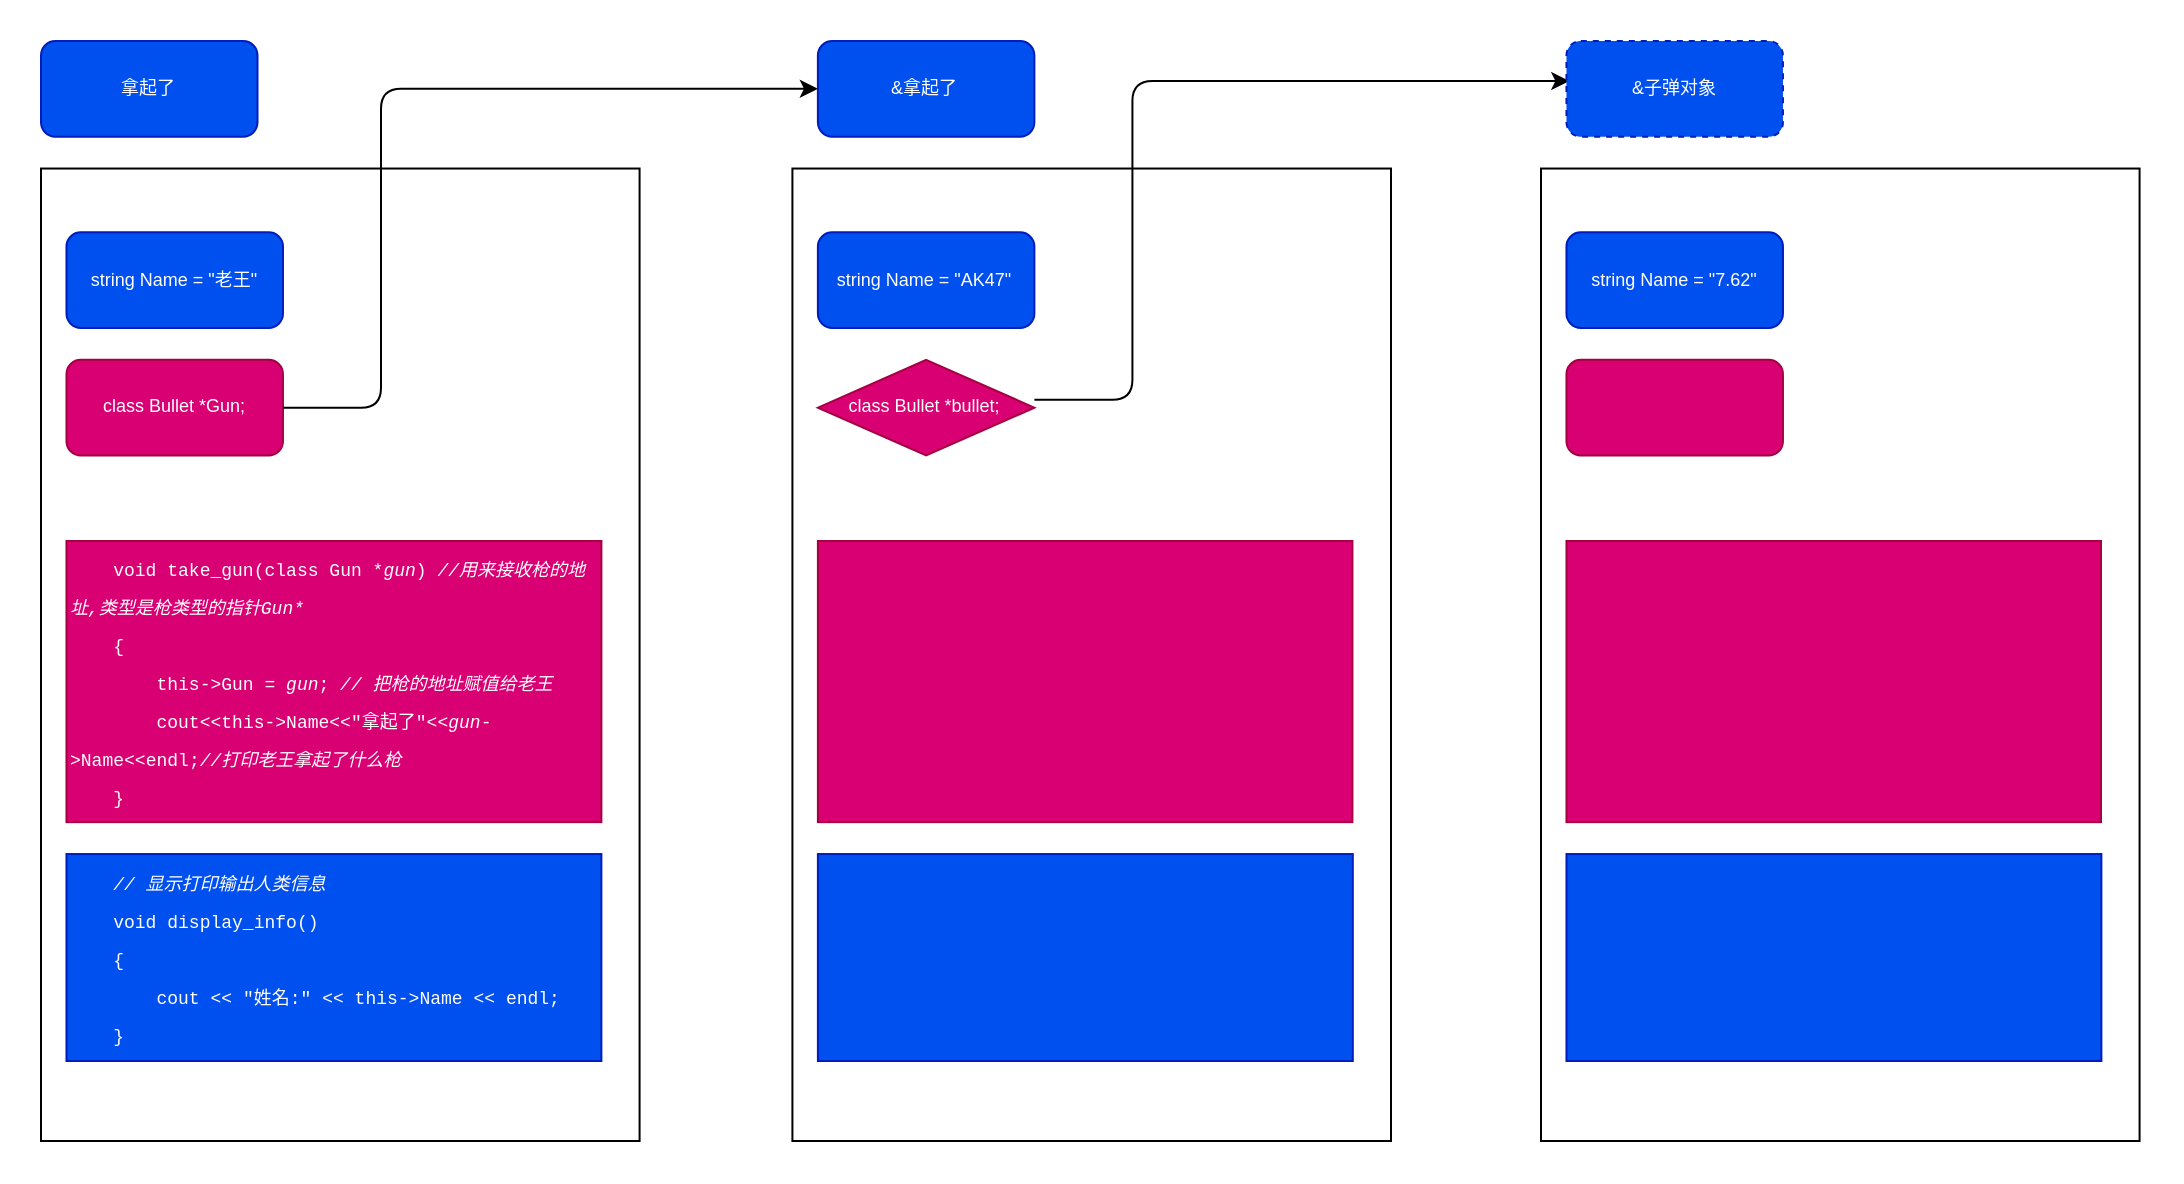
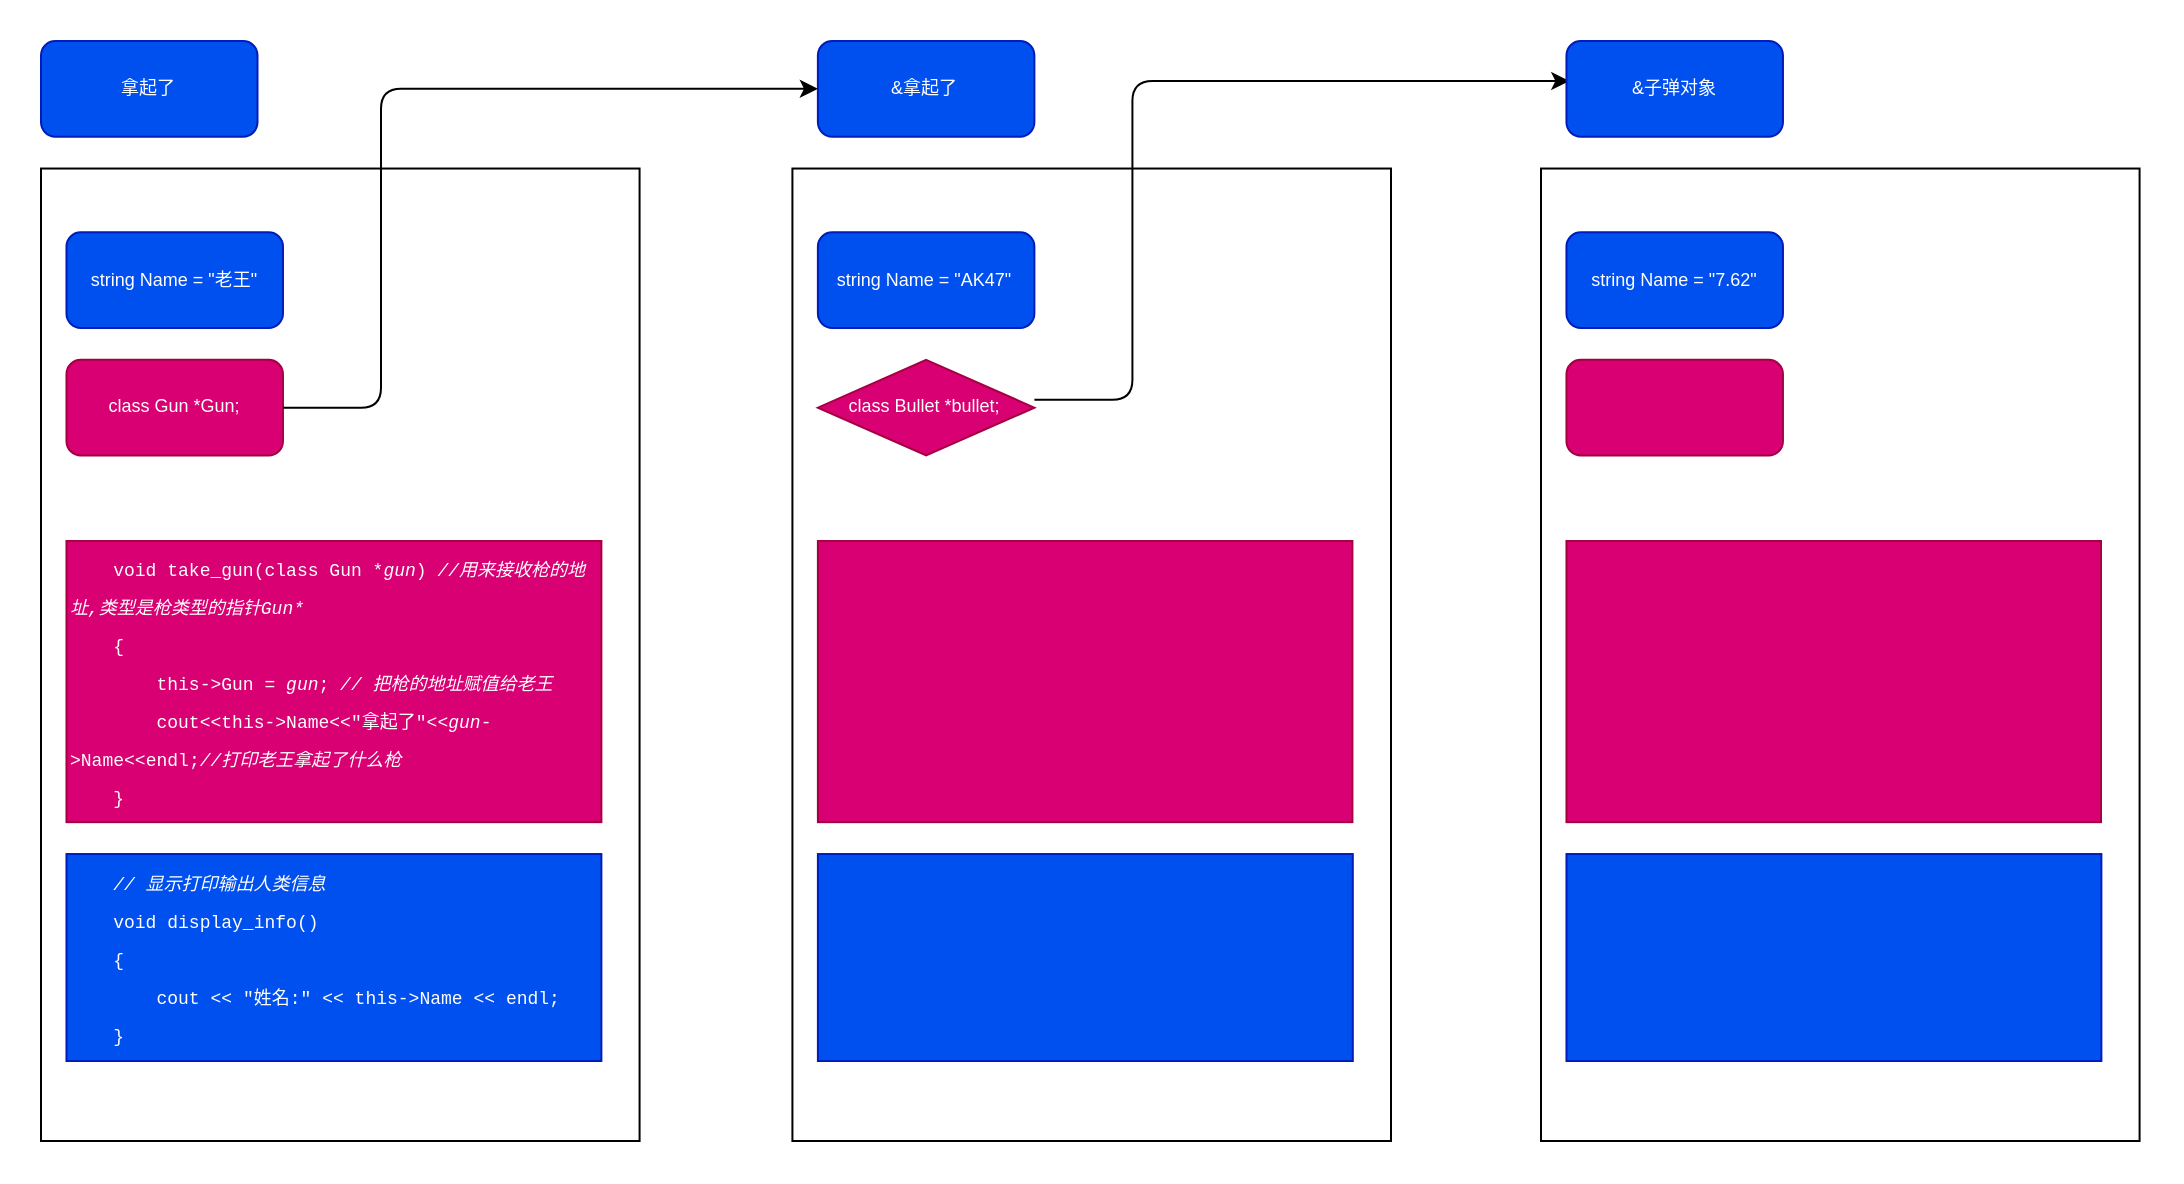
(1675, 89) -> (1675, 89)
(175, 407) -> (175, 407)
